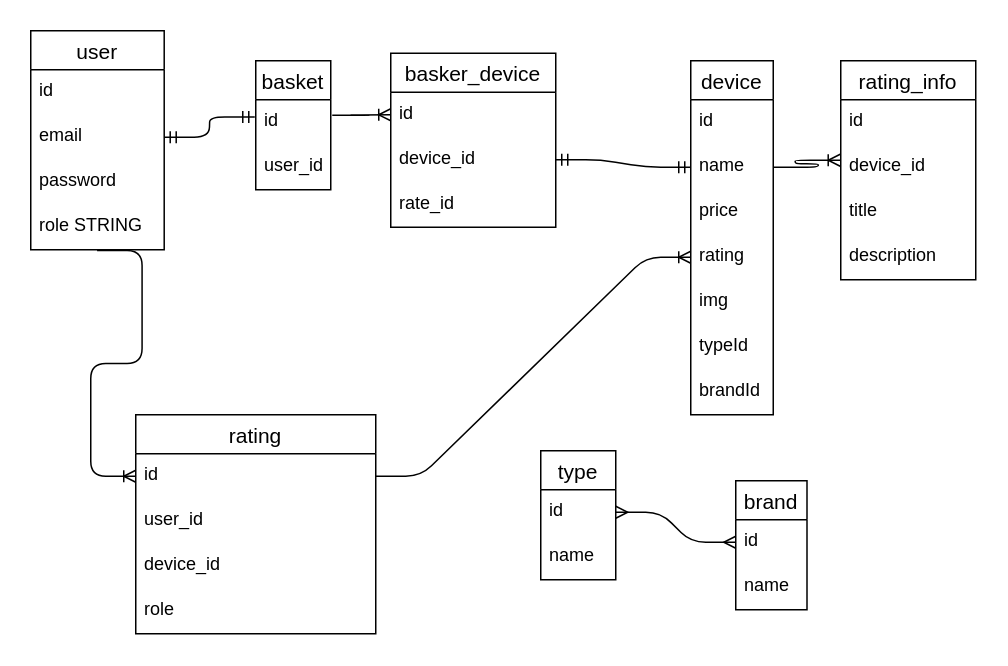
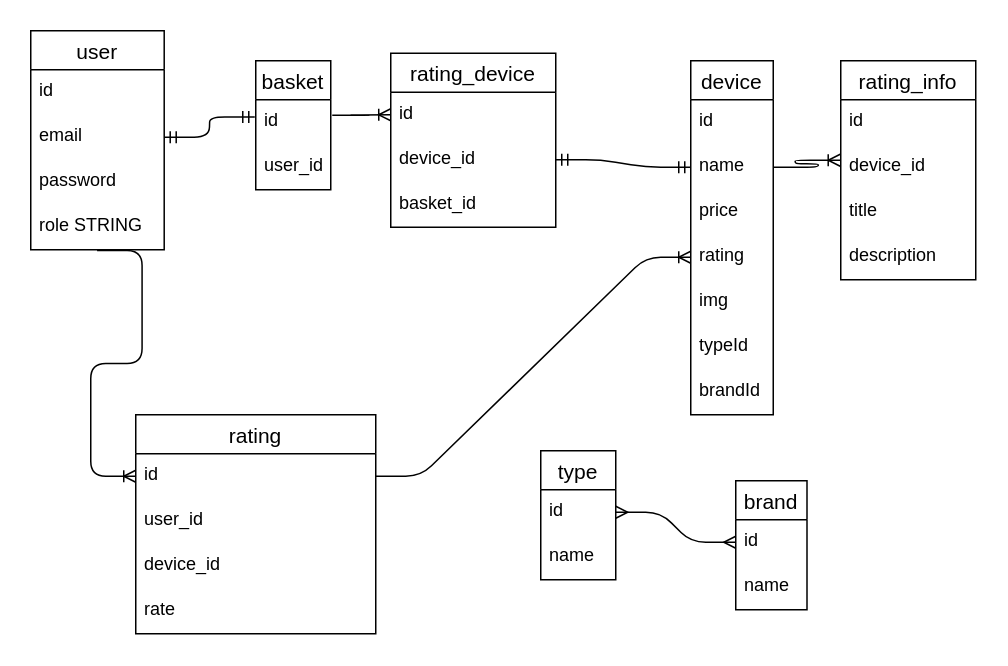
(473, 74) -> (473, 74)
(432, 203) -> (442, 203)
(162, 609) -> (164, 609)
